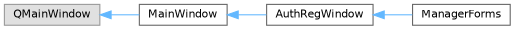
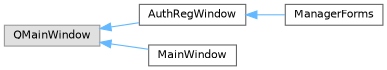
(252, 15) -> (125, 25)
